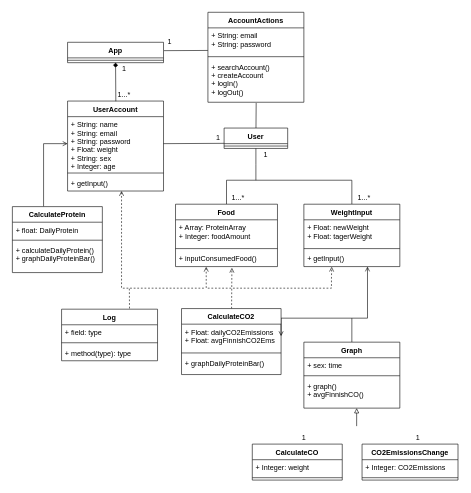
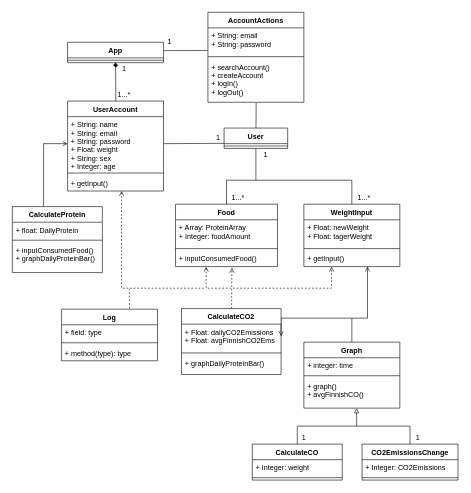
(60, 251) -> (56, 251)
(326, 366) -> (333, 366)
none -> (354, 426)
